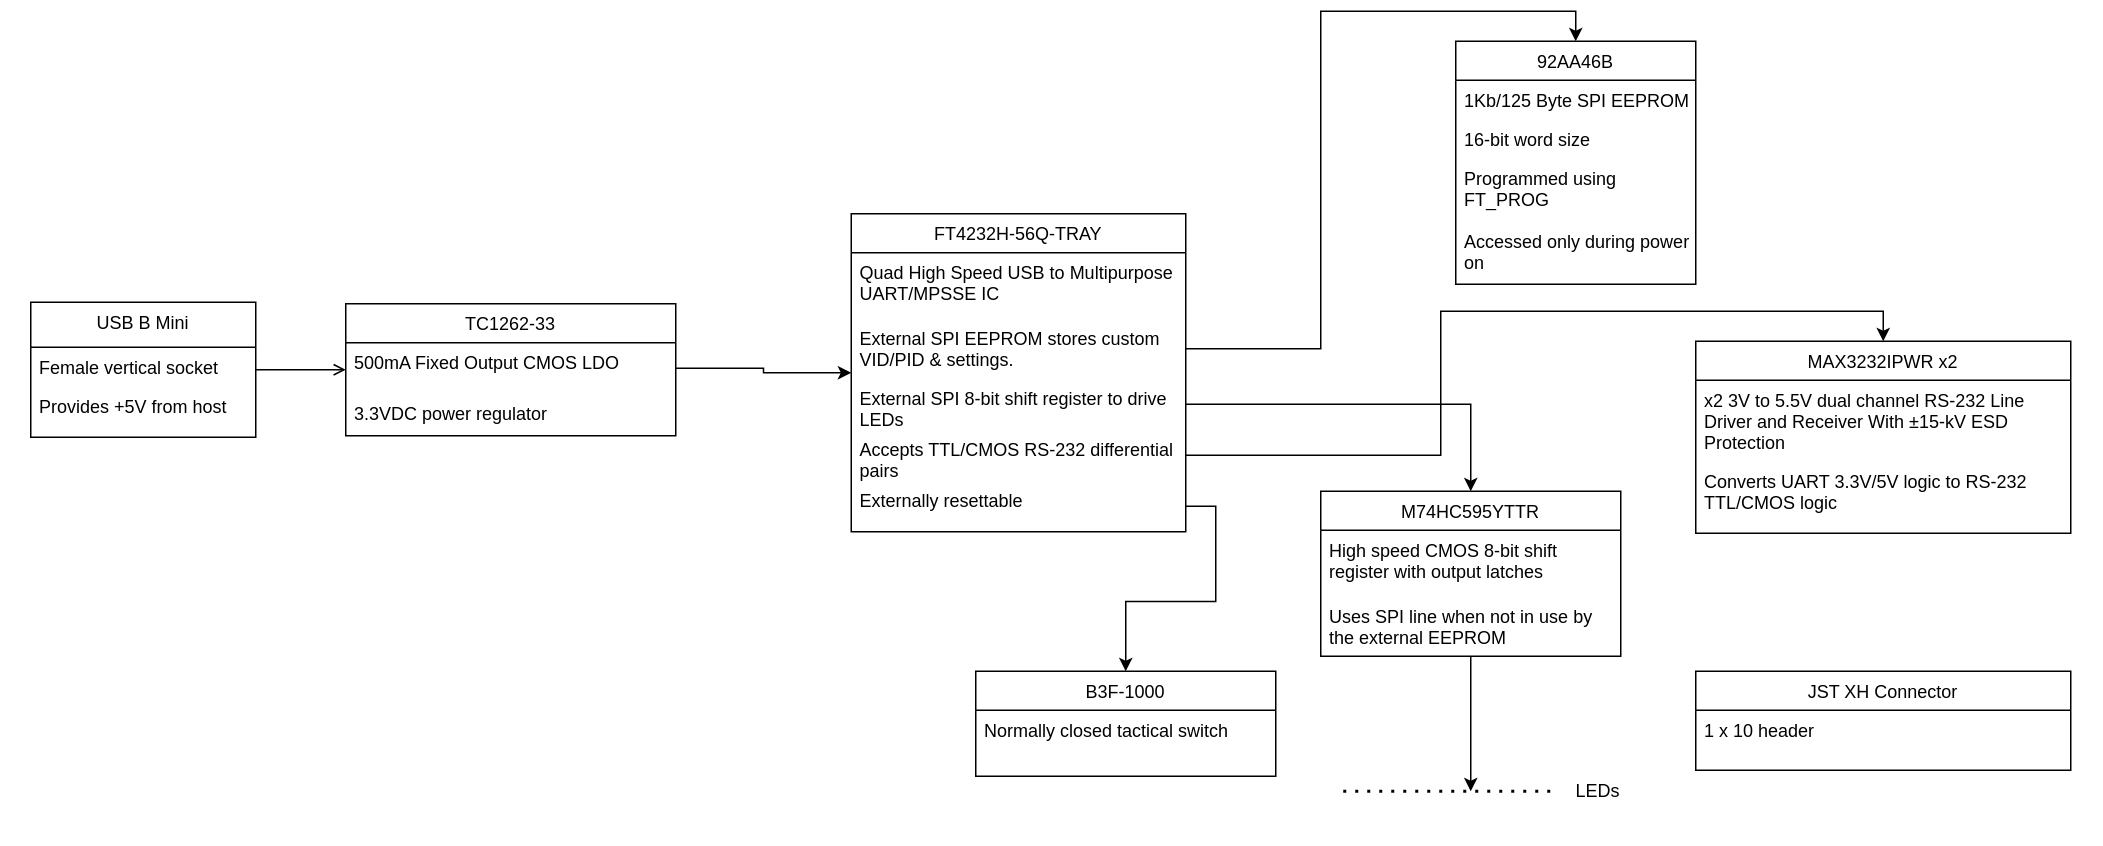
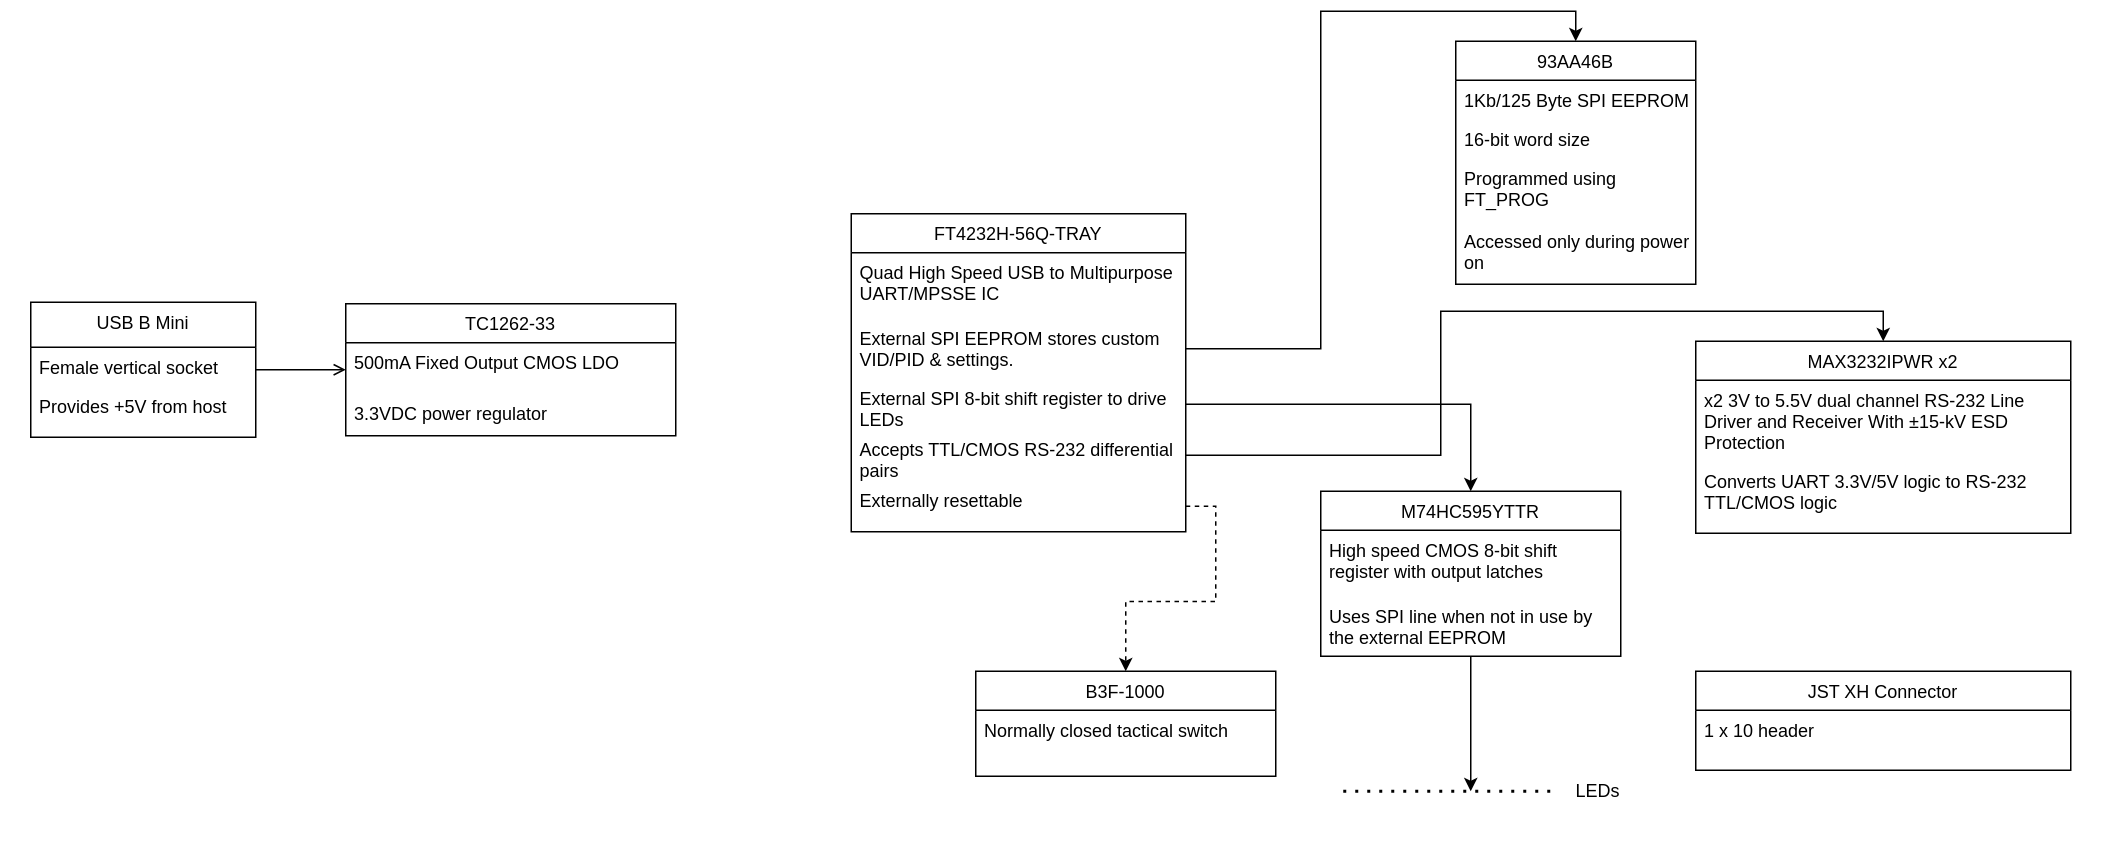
(1575, 62) -> (1575, 62)
(760, 368) -> none
(1205, 602) -> (1205, 602)
